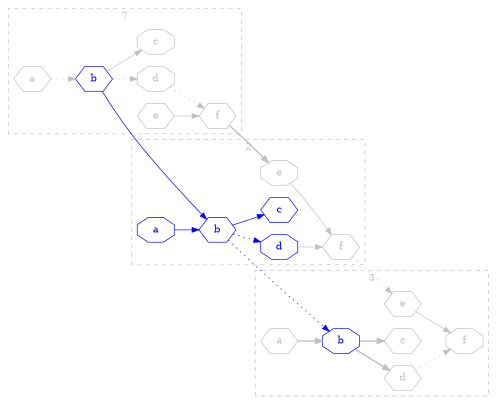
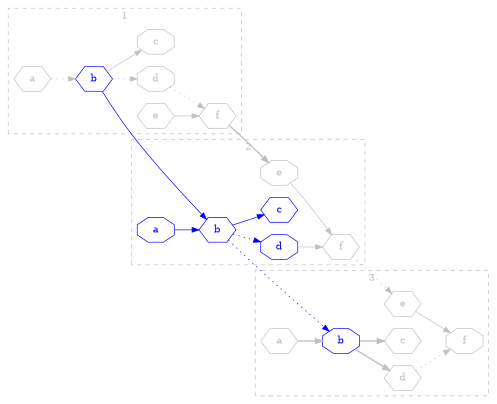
(125, 16) -> (125, 16)
